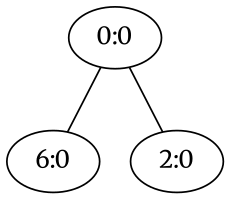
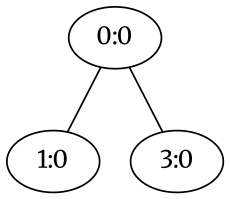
(53, 161) -> (53, 161)
(177, 161) -> (177, 161)
